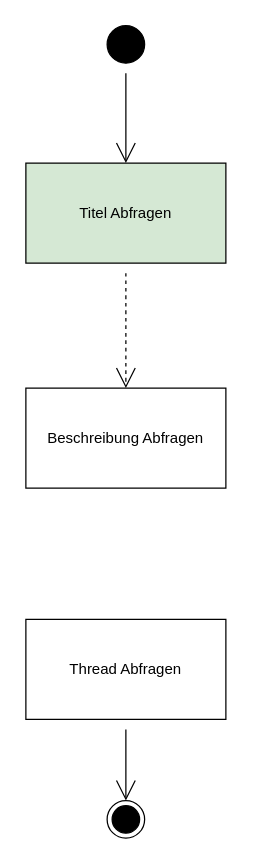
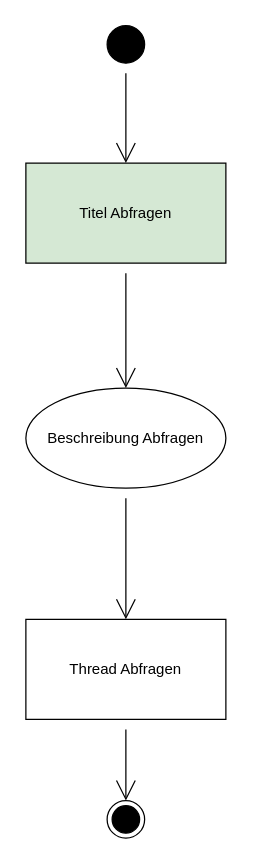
(126, 331) -> (126, 331)
(126, 438) -> (126, 438)
none -> (126, 558)
